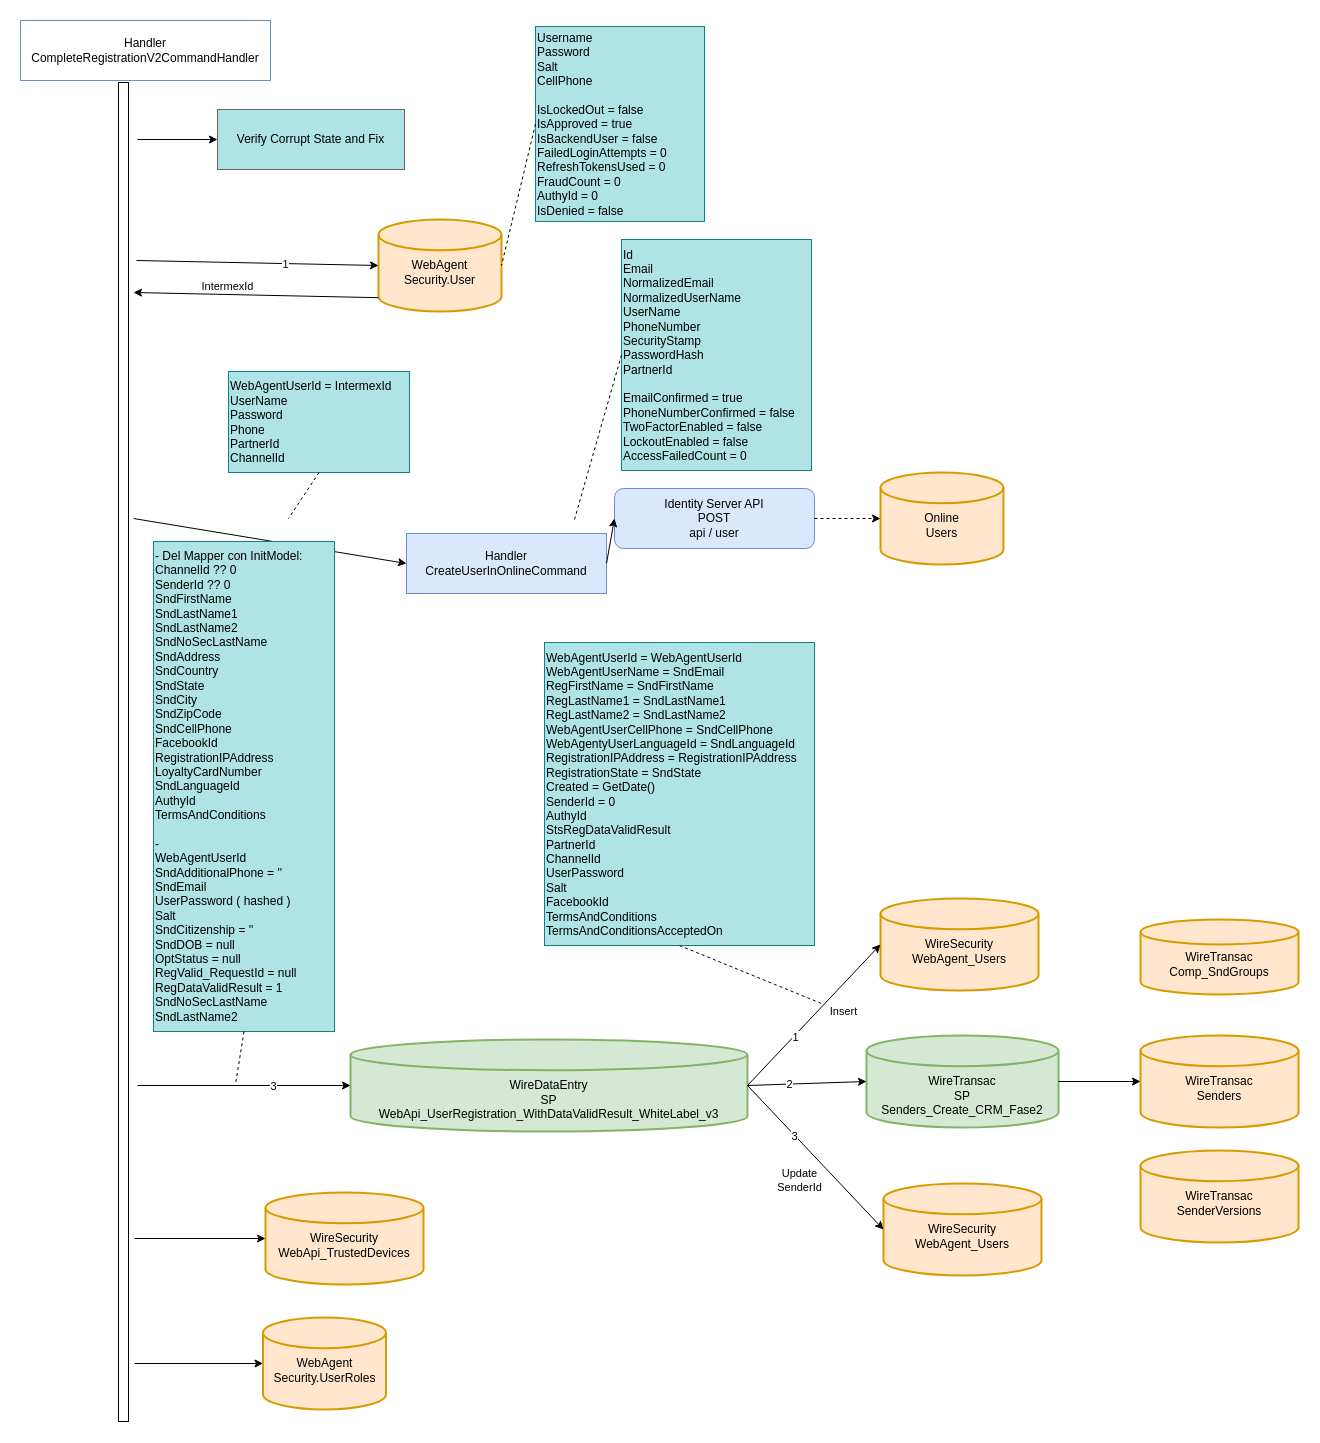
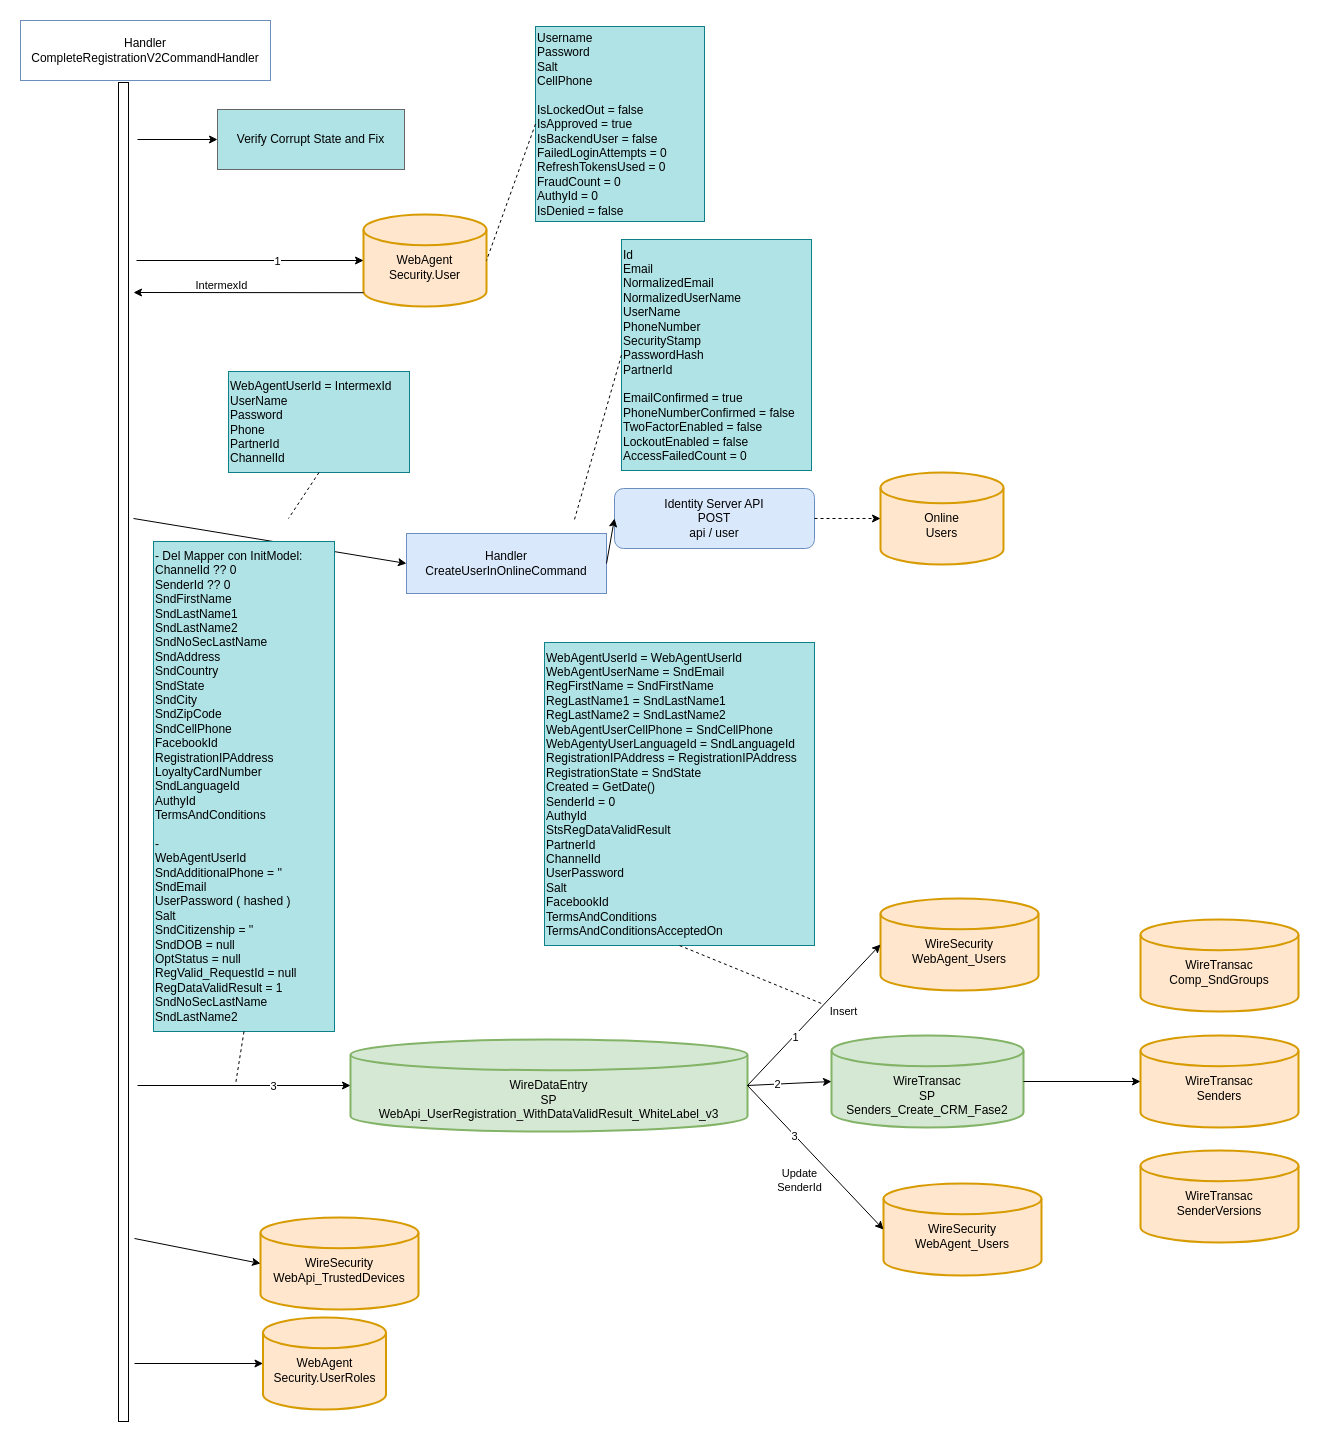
(440, 266) -> (425, 261)
(1220, 957) -> (1220, 966)
(963, 1082) -> (928, 1082)
(345, 1239) -> (340, 1264)
